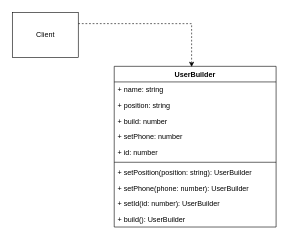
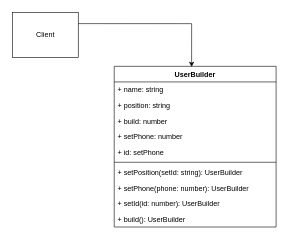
(154, 24) -> (154, 24)
(138, 152) -> (142, 152)
(196, 173) -> (192, 173)
